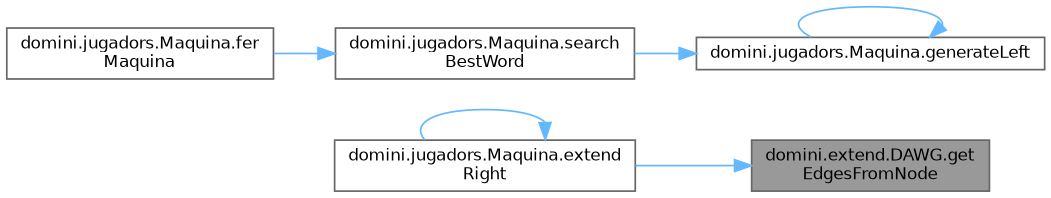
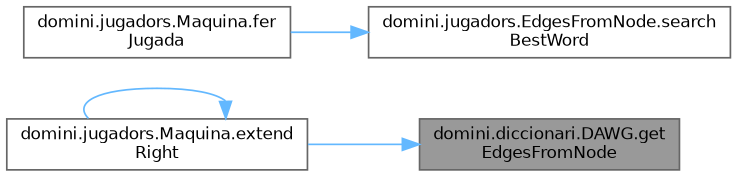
(140, 54) -> (157, 32)
(485, 54) -> (550, 32)
(871, 54) -> none
(871, 166) -> (550, 144)
